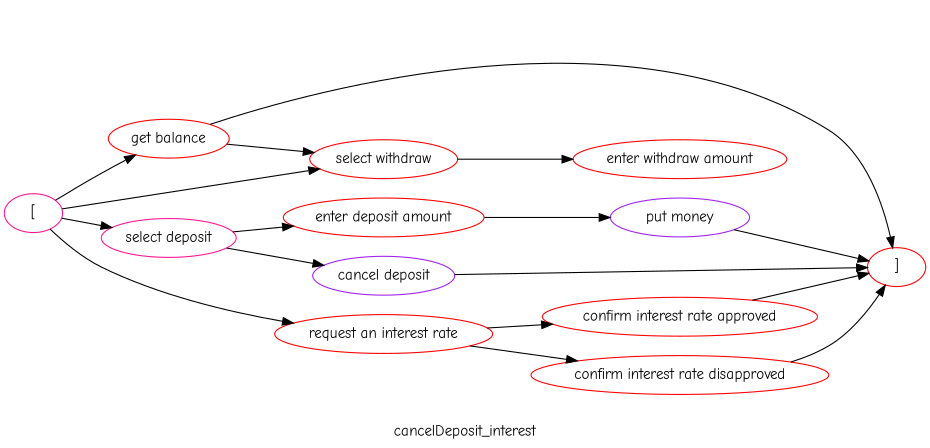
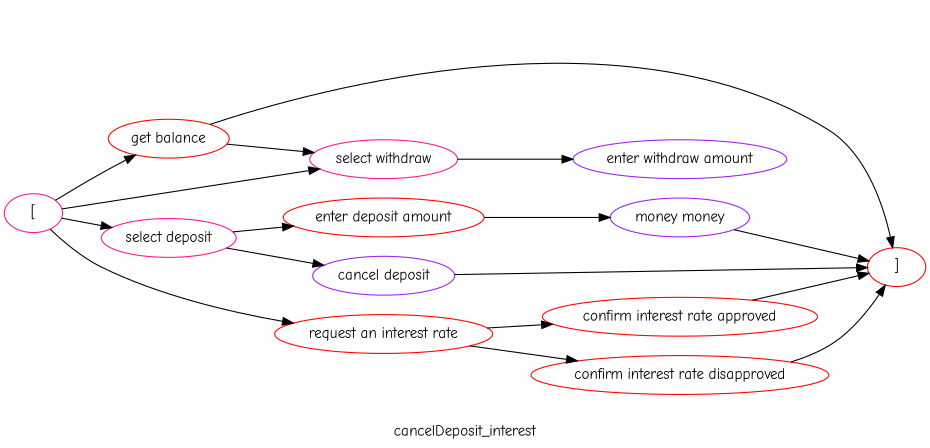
(384, 159) -> (384, 159)
(680, 159) -> (680, 159)
(680, 217) -> (680, 217)
